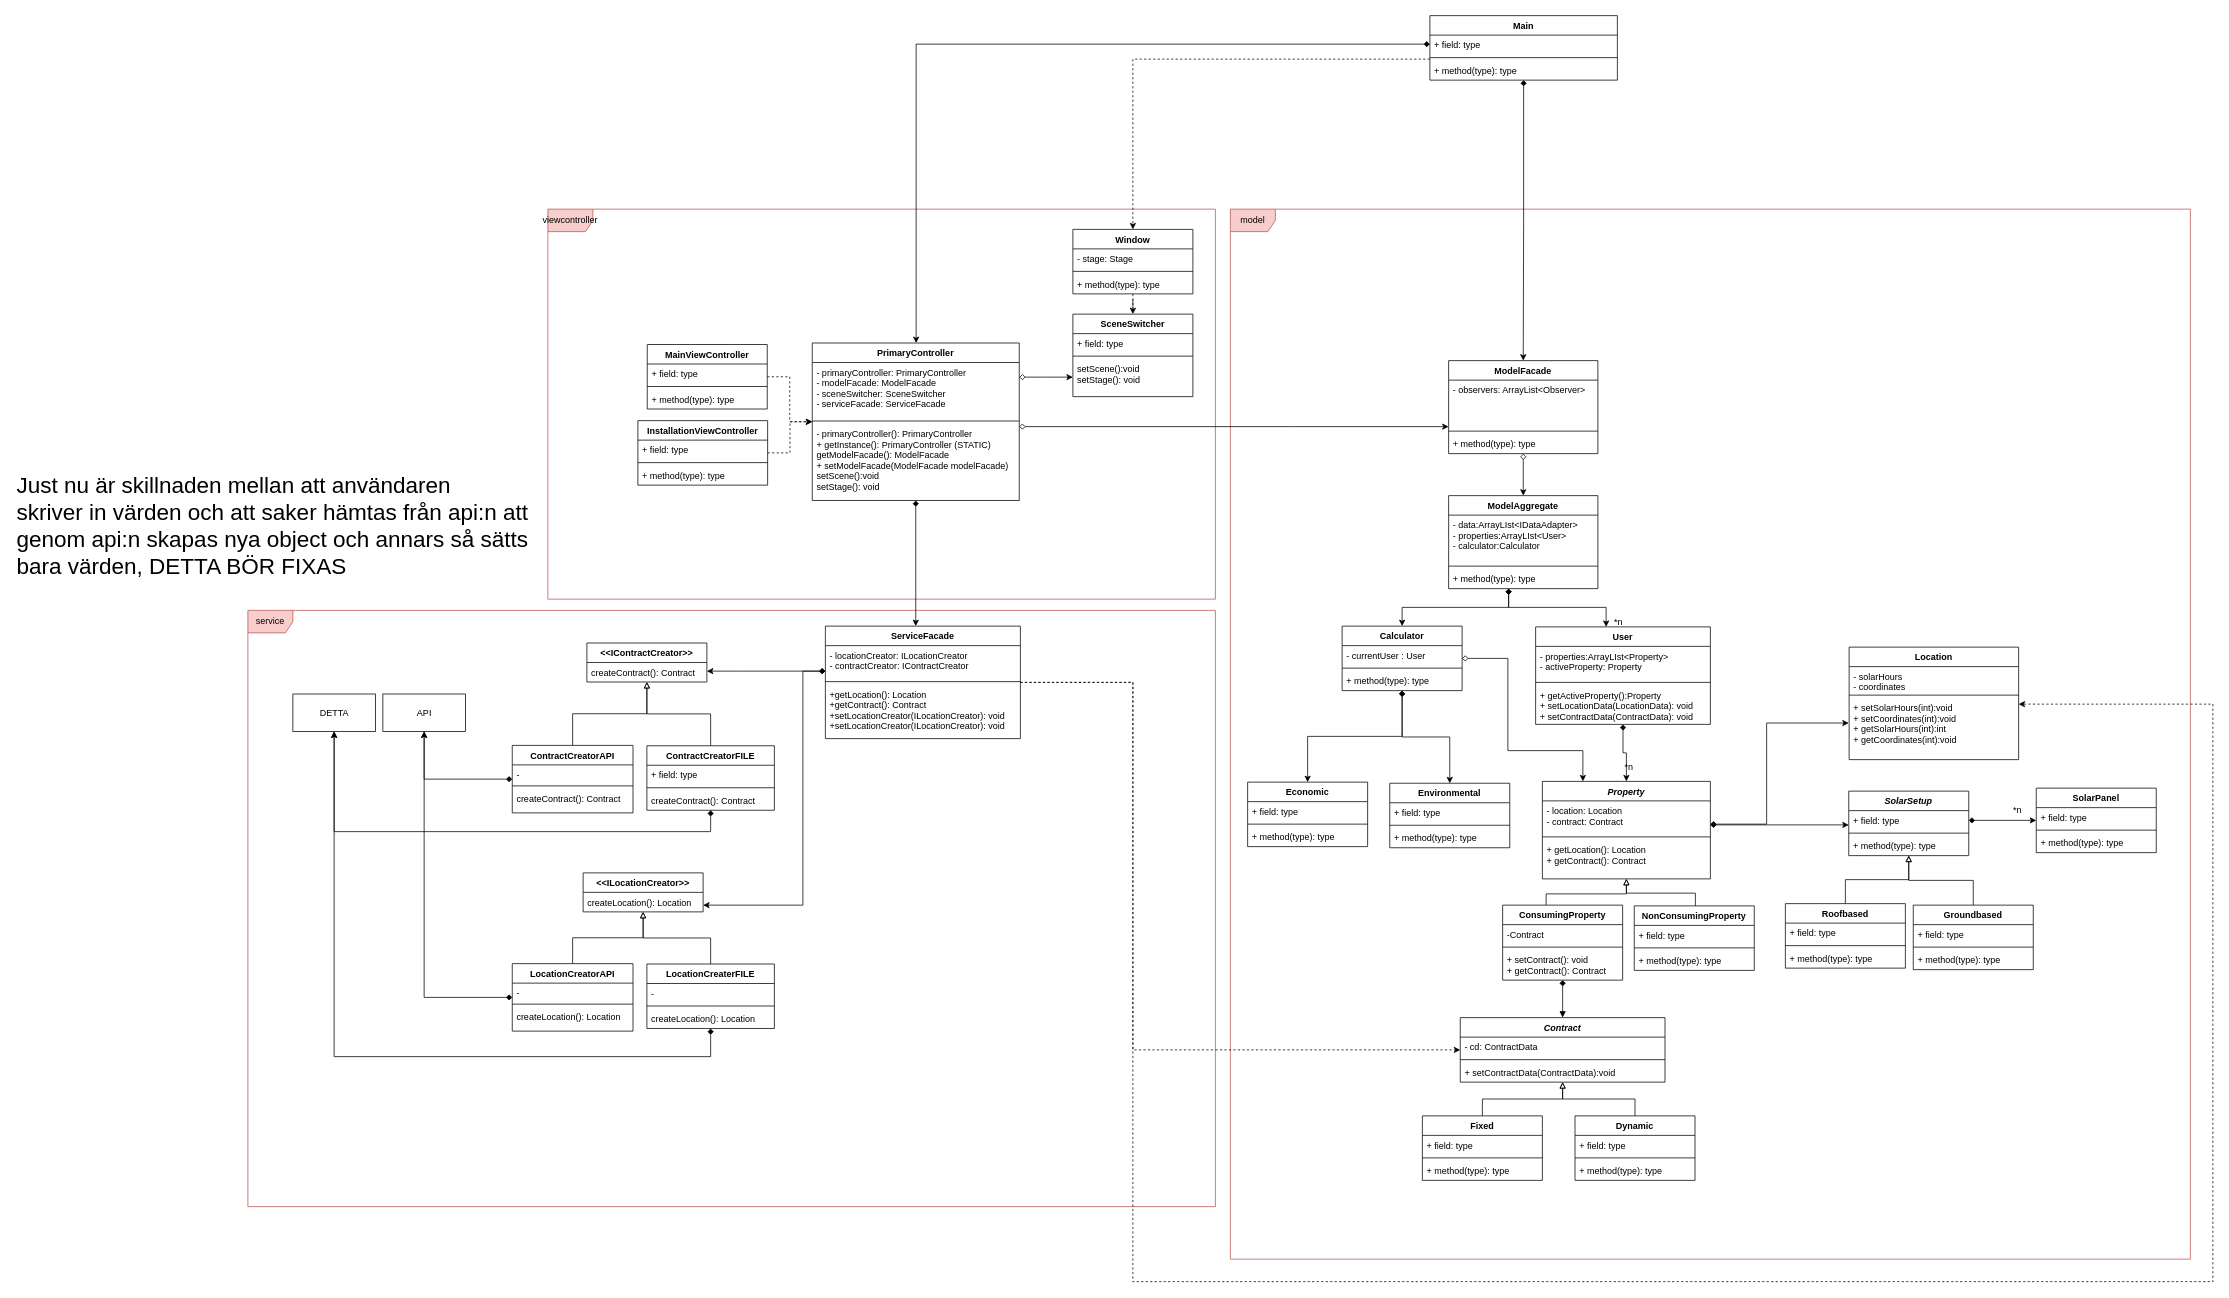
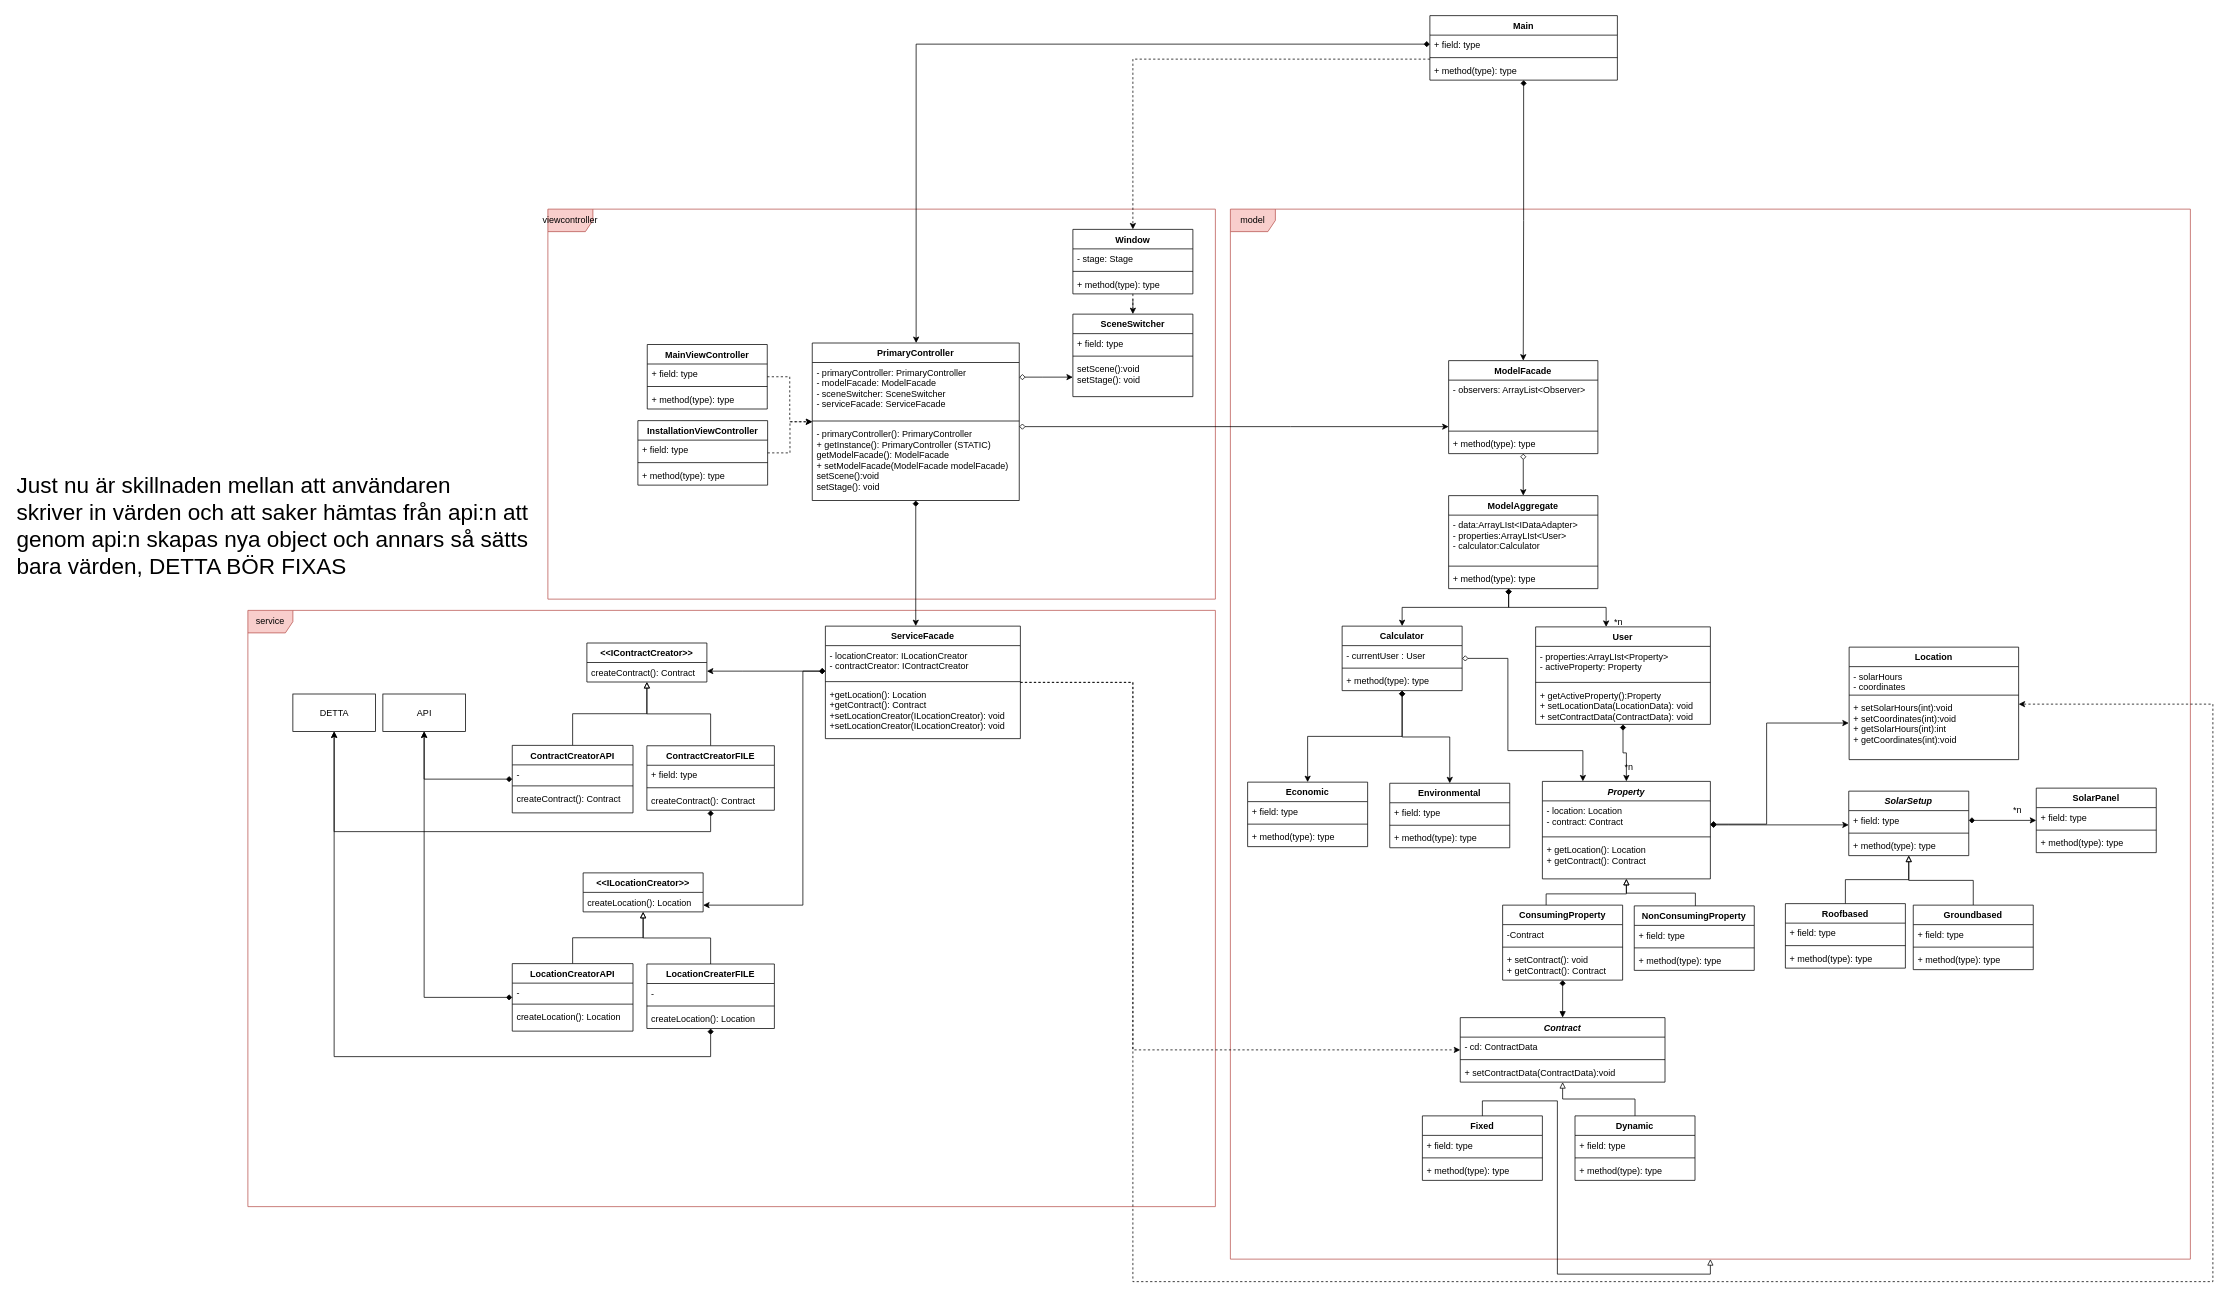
(1519, 1099) -> (1557, 1230)
